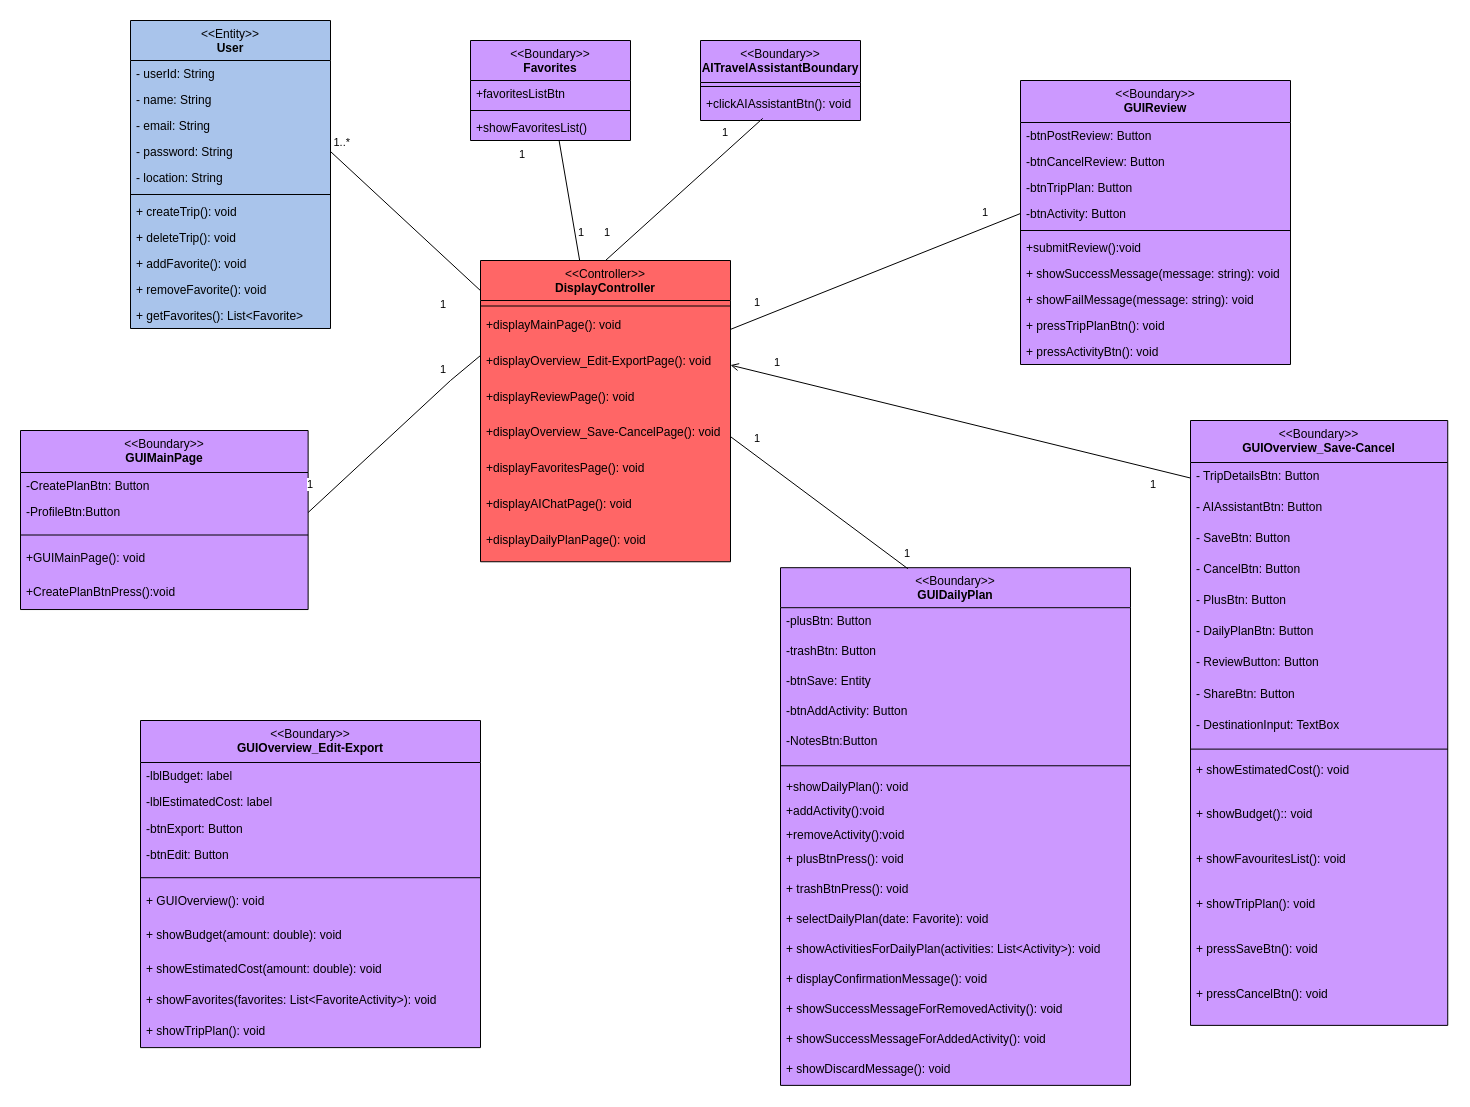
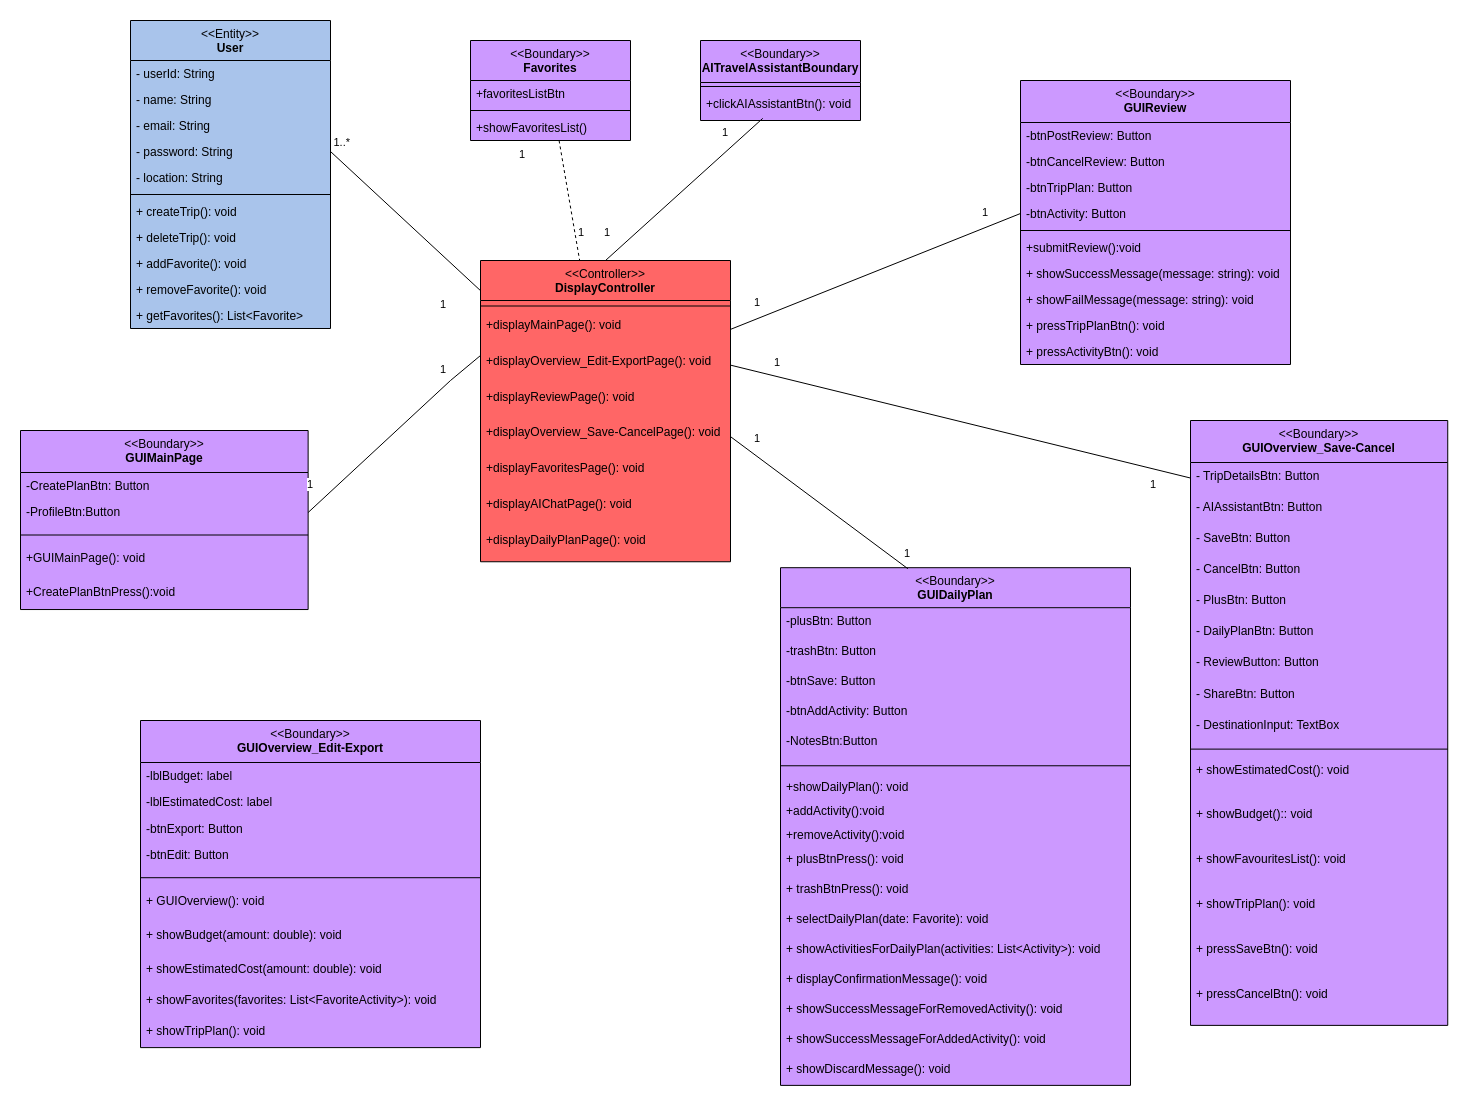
(569, 201) -> (569, 201)
(736, 366) -> (734, 366)
(836, 682) -> (837, 682)
